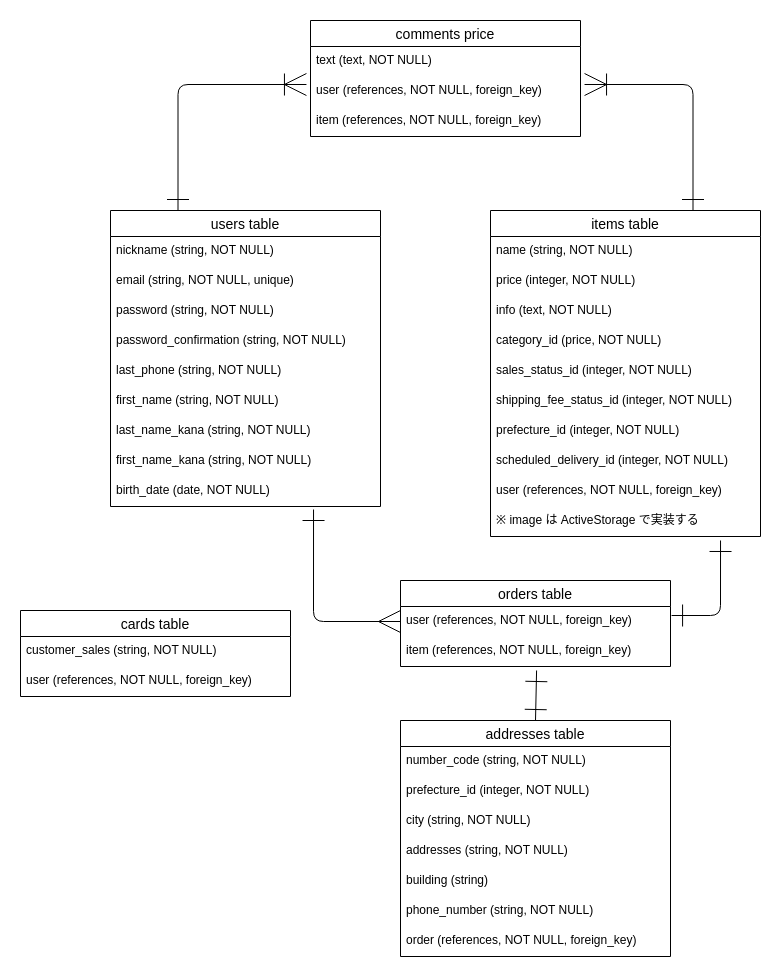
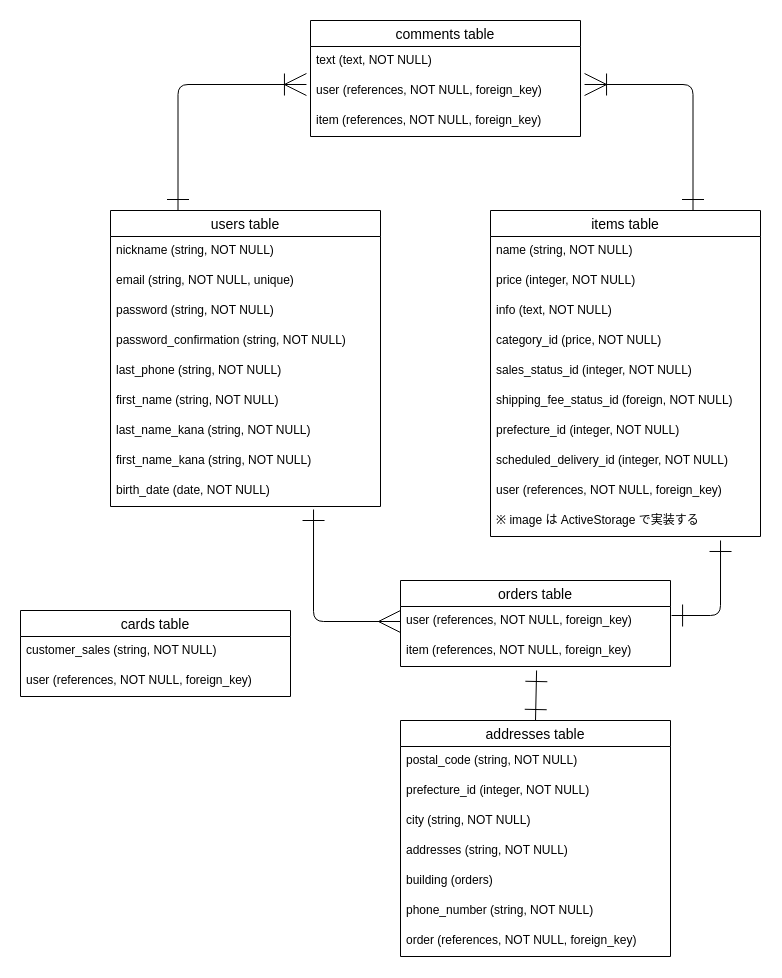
(445, 34) -> (445, 34)
(626, 400) -> (626, 400)
(501, 760) -> (499, 760)
(457, 880) -> (458, 880)
